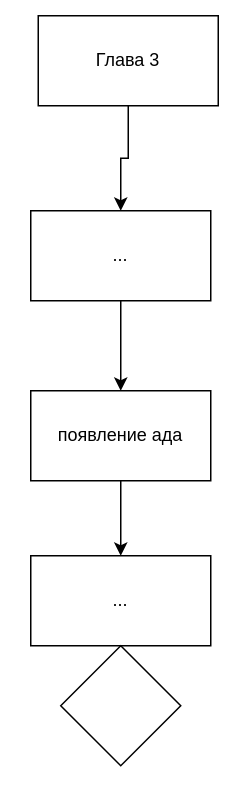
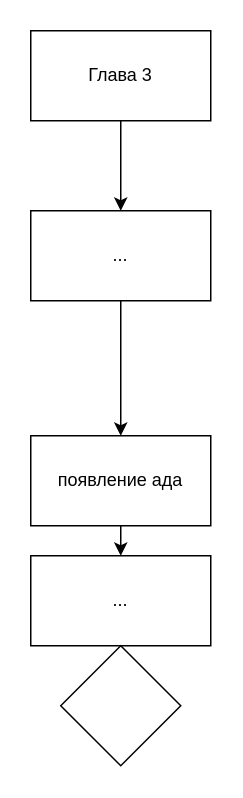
(128, 61) -> (121, 76)
(121, 436) -> (121, 481)
